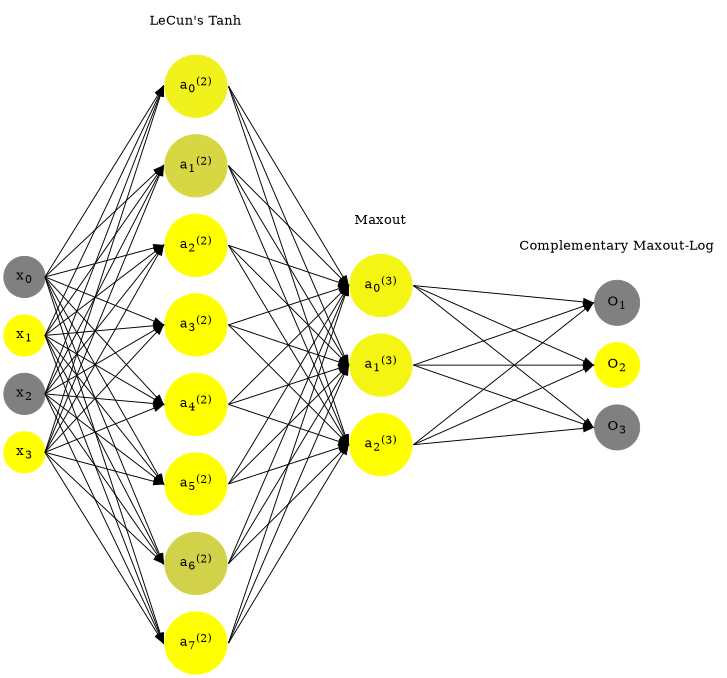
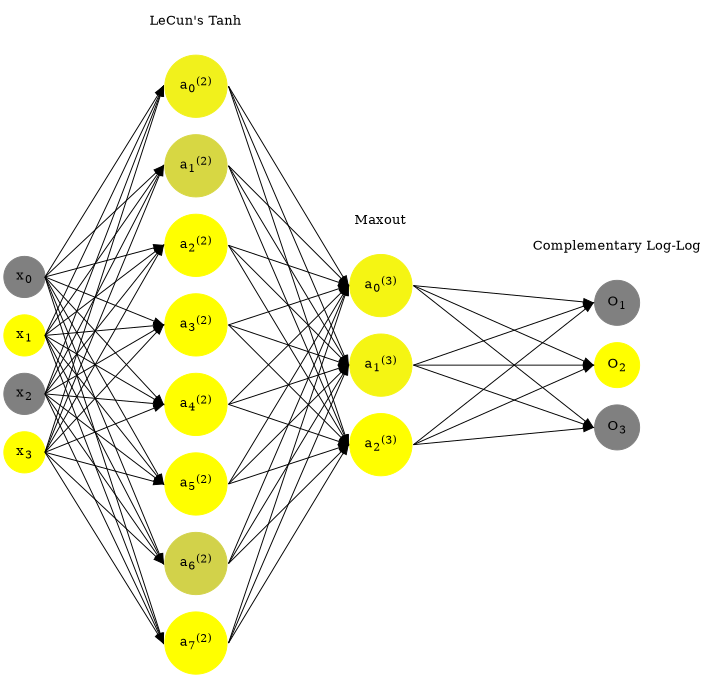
(617, 246) -> (617, 246)
